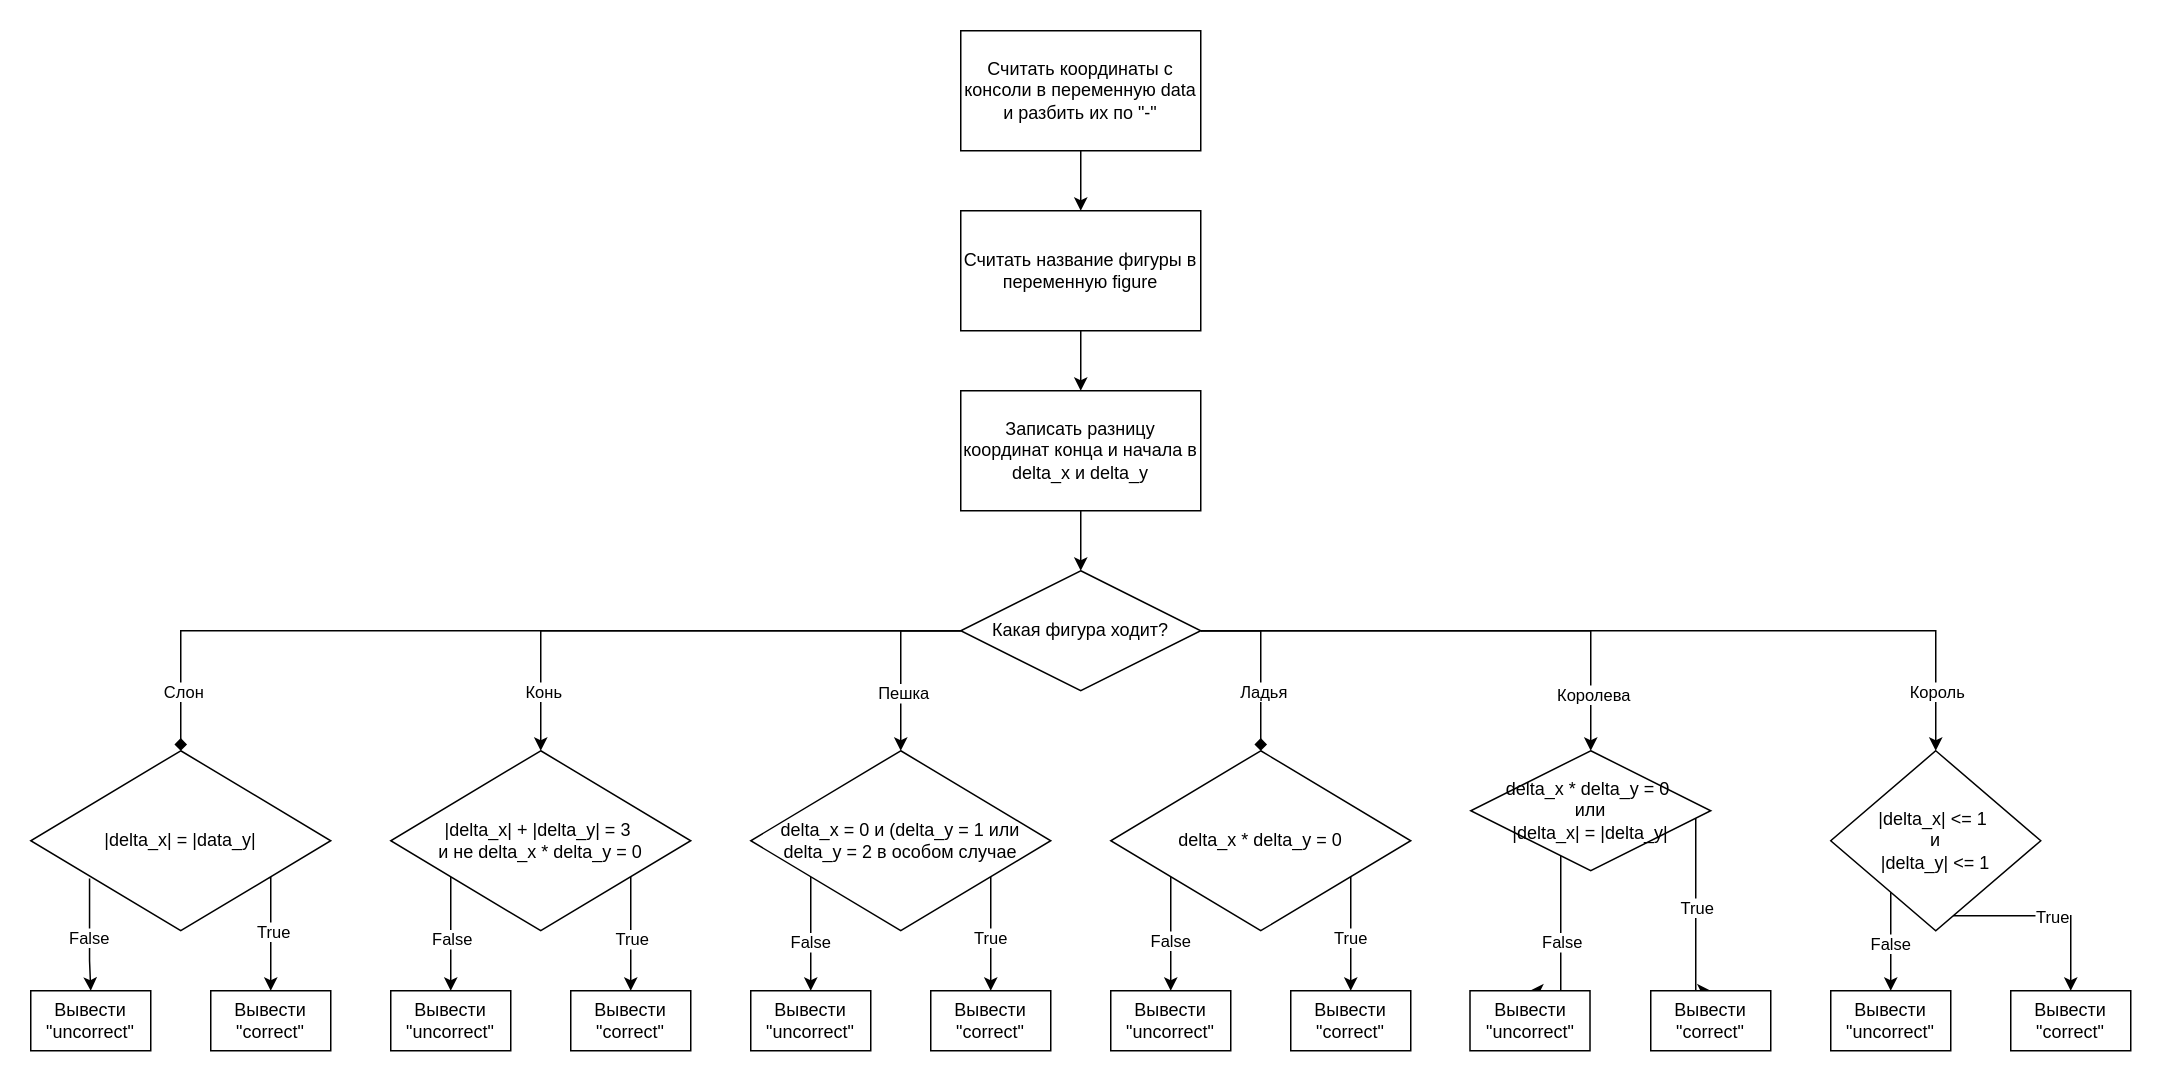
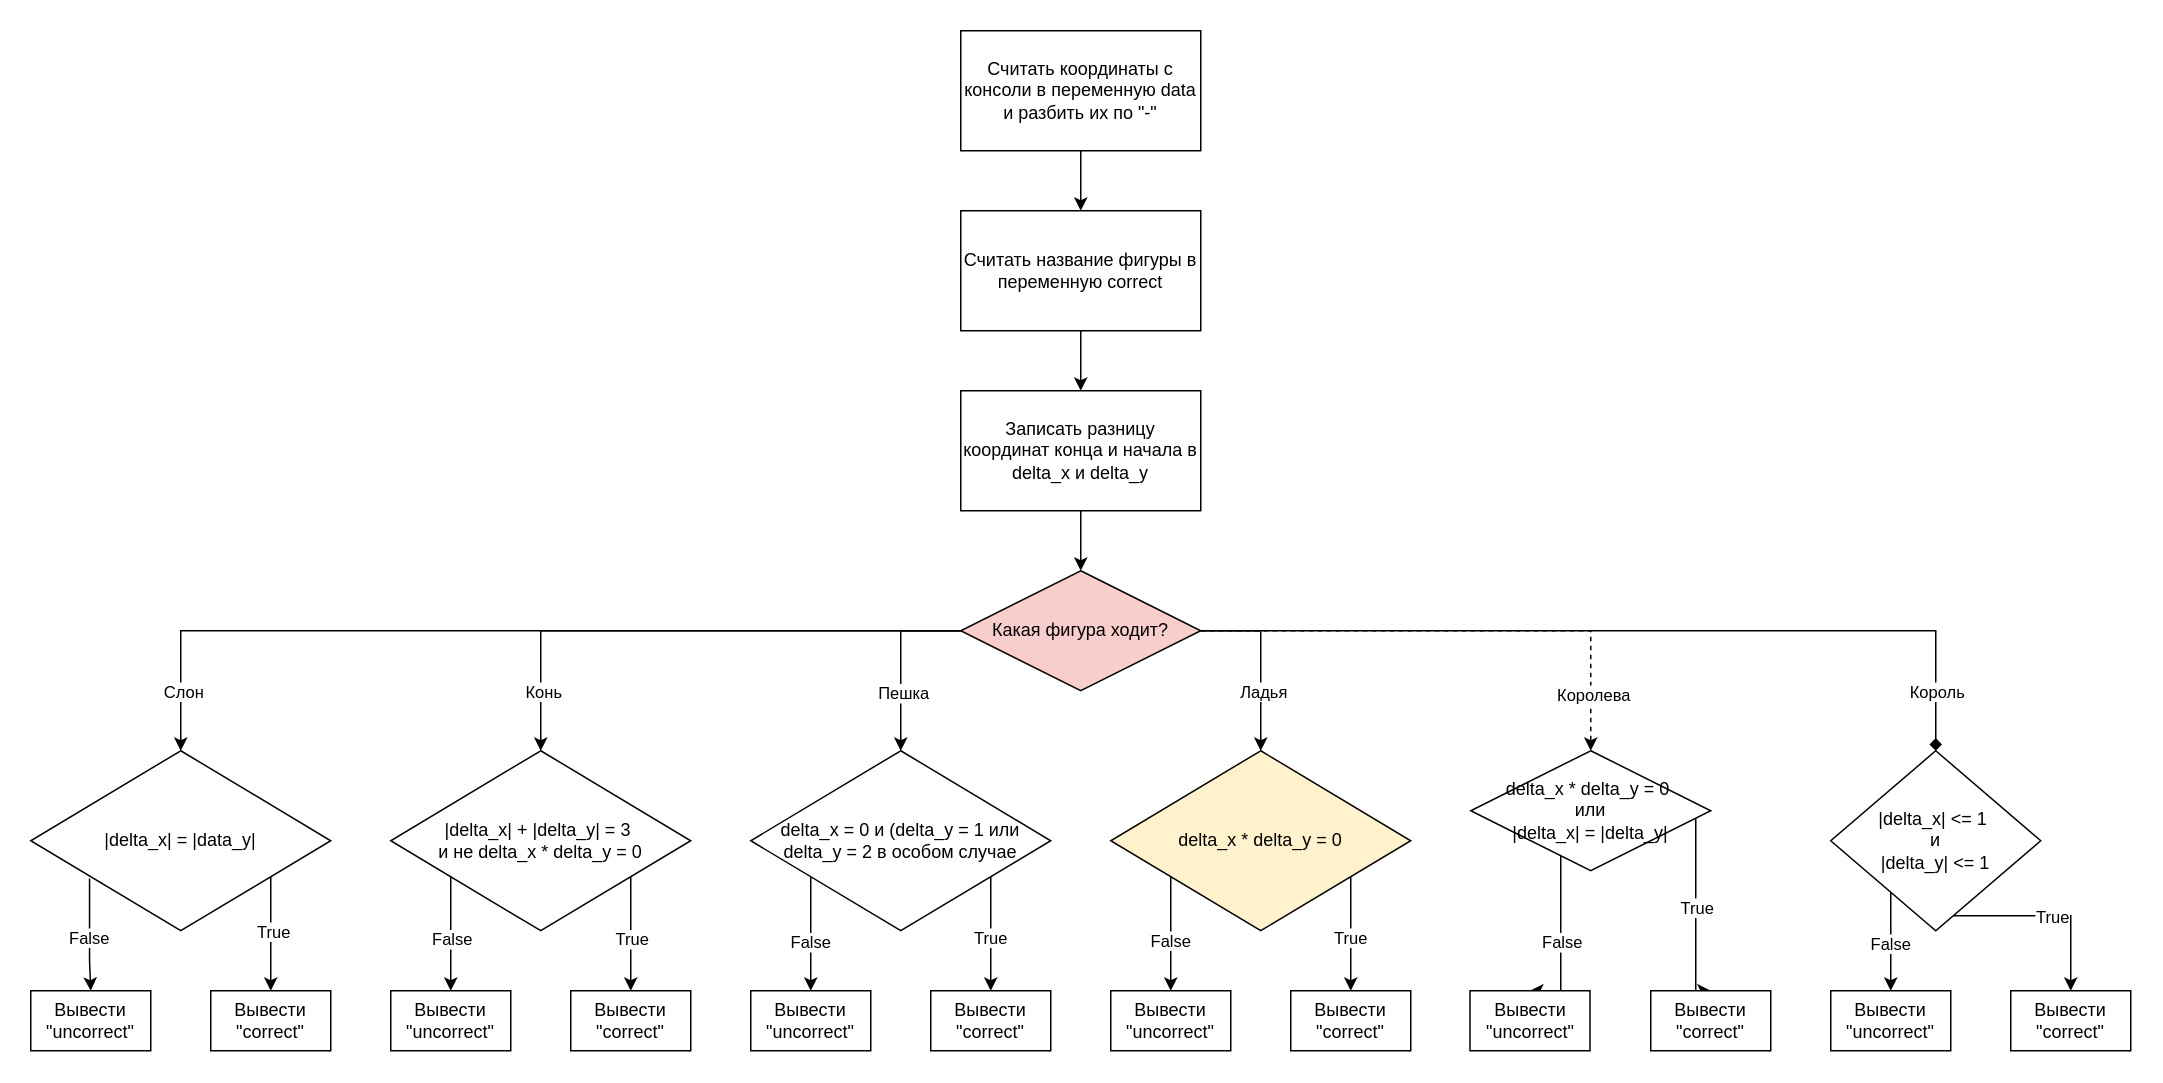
(1081, 271) -> (1081, 271)
(1081, 631) -> (1081, 631)
(1591, 658) -> (1591, 658)
(181, 738) -> (181, 739)
(1261, 738) -> (1261, 739)
(1936, 739) -> (1936, 738)
(1261, 841) -> (1261, 841)
